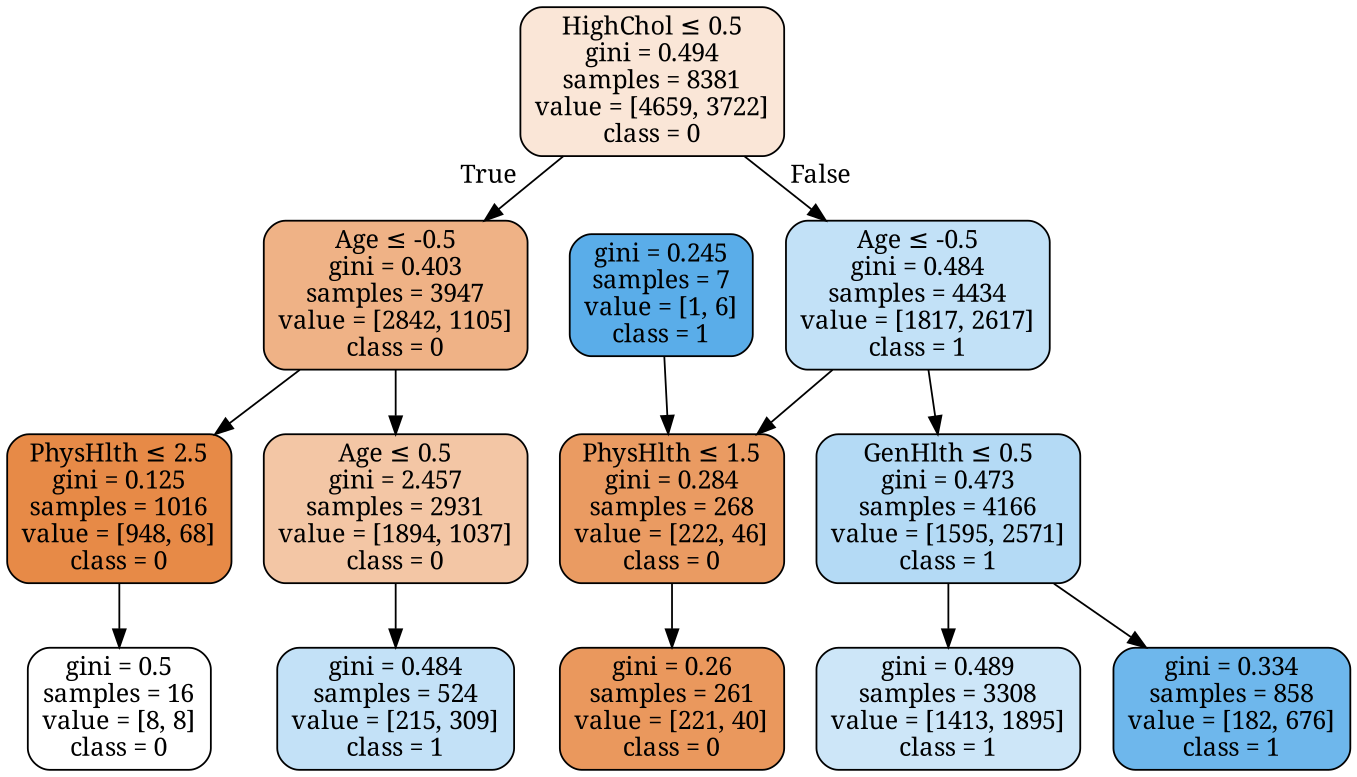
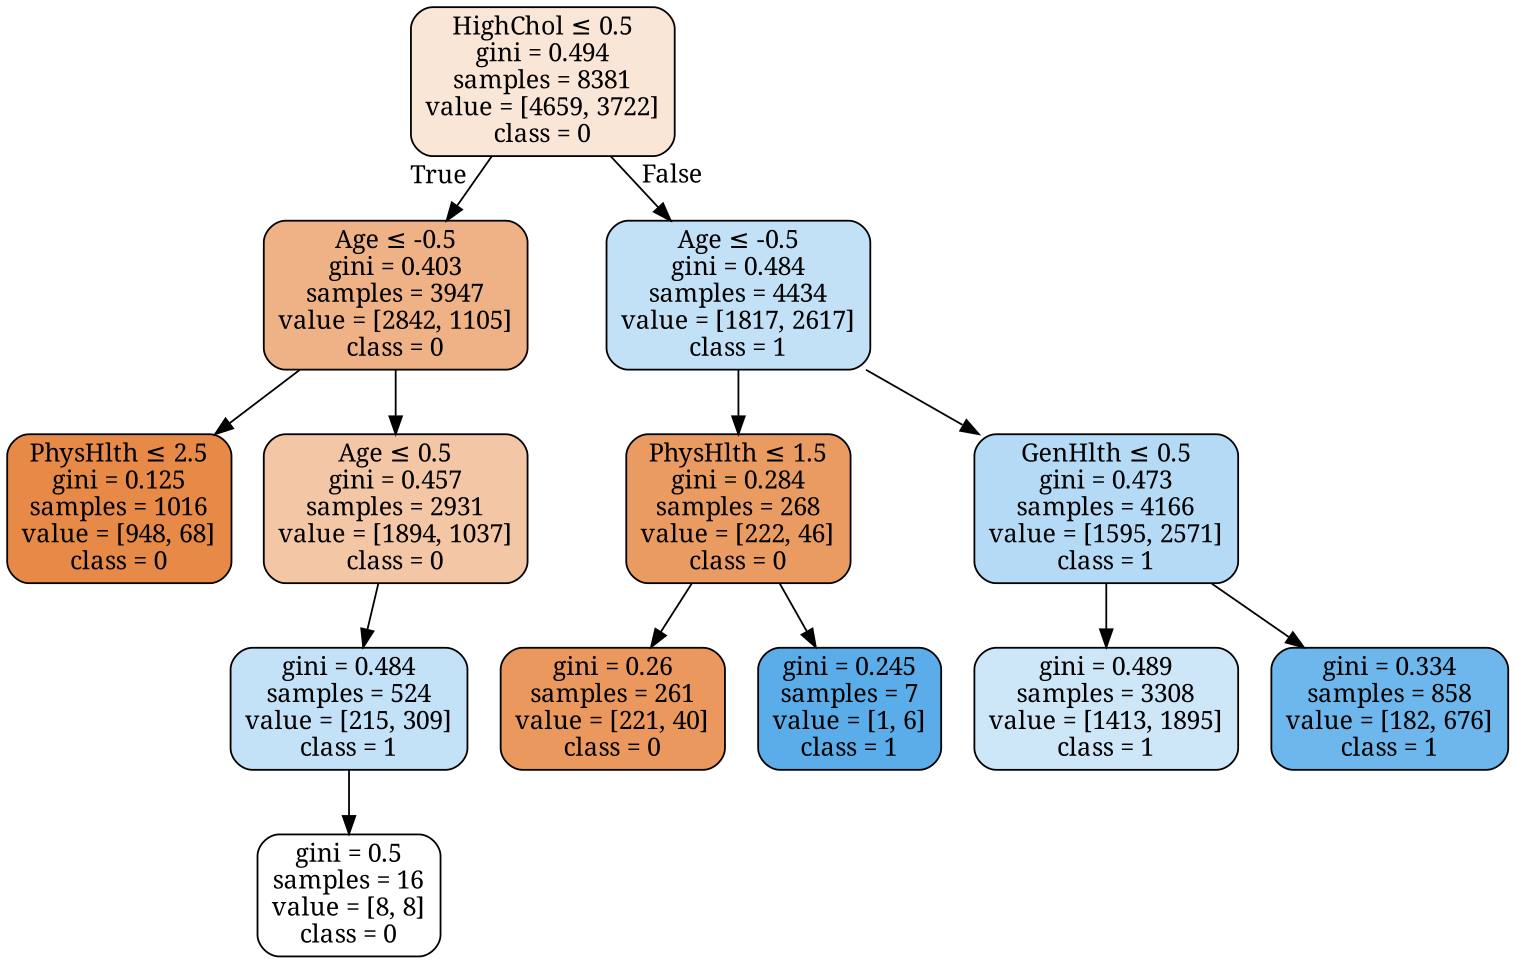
(666, 386) -> (793, 608)
(396, 481) -> (396, 481)
(119, 606) -> (349, 793)
